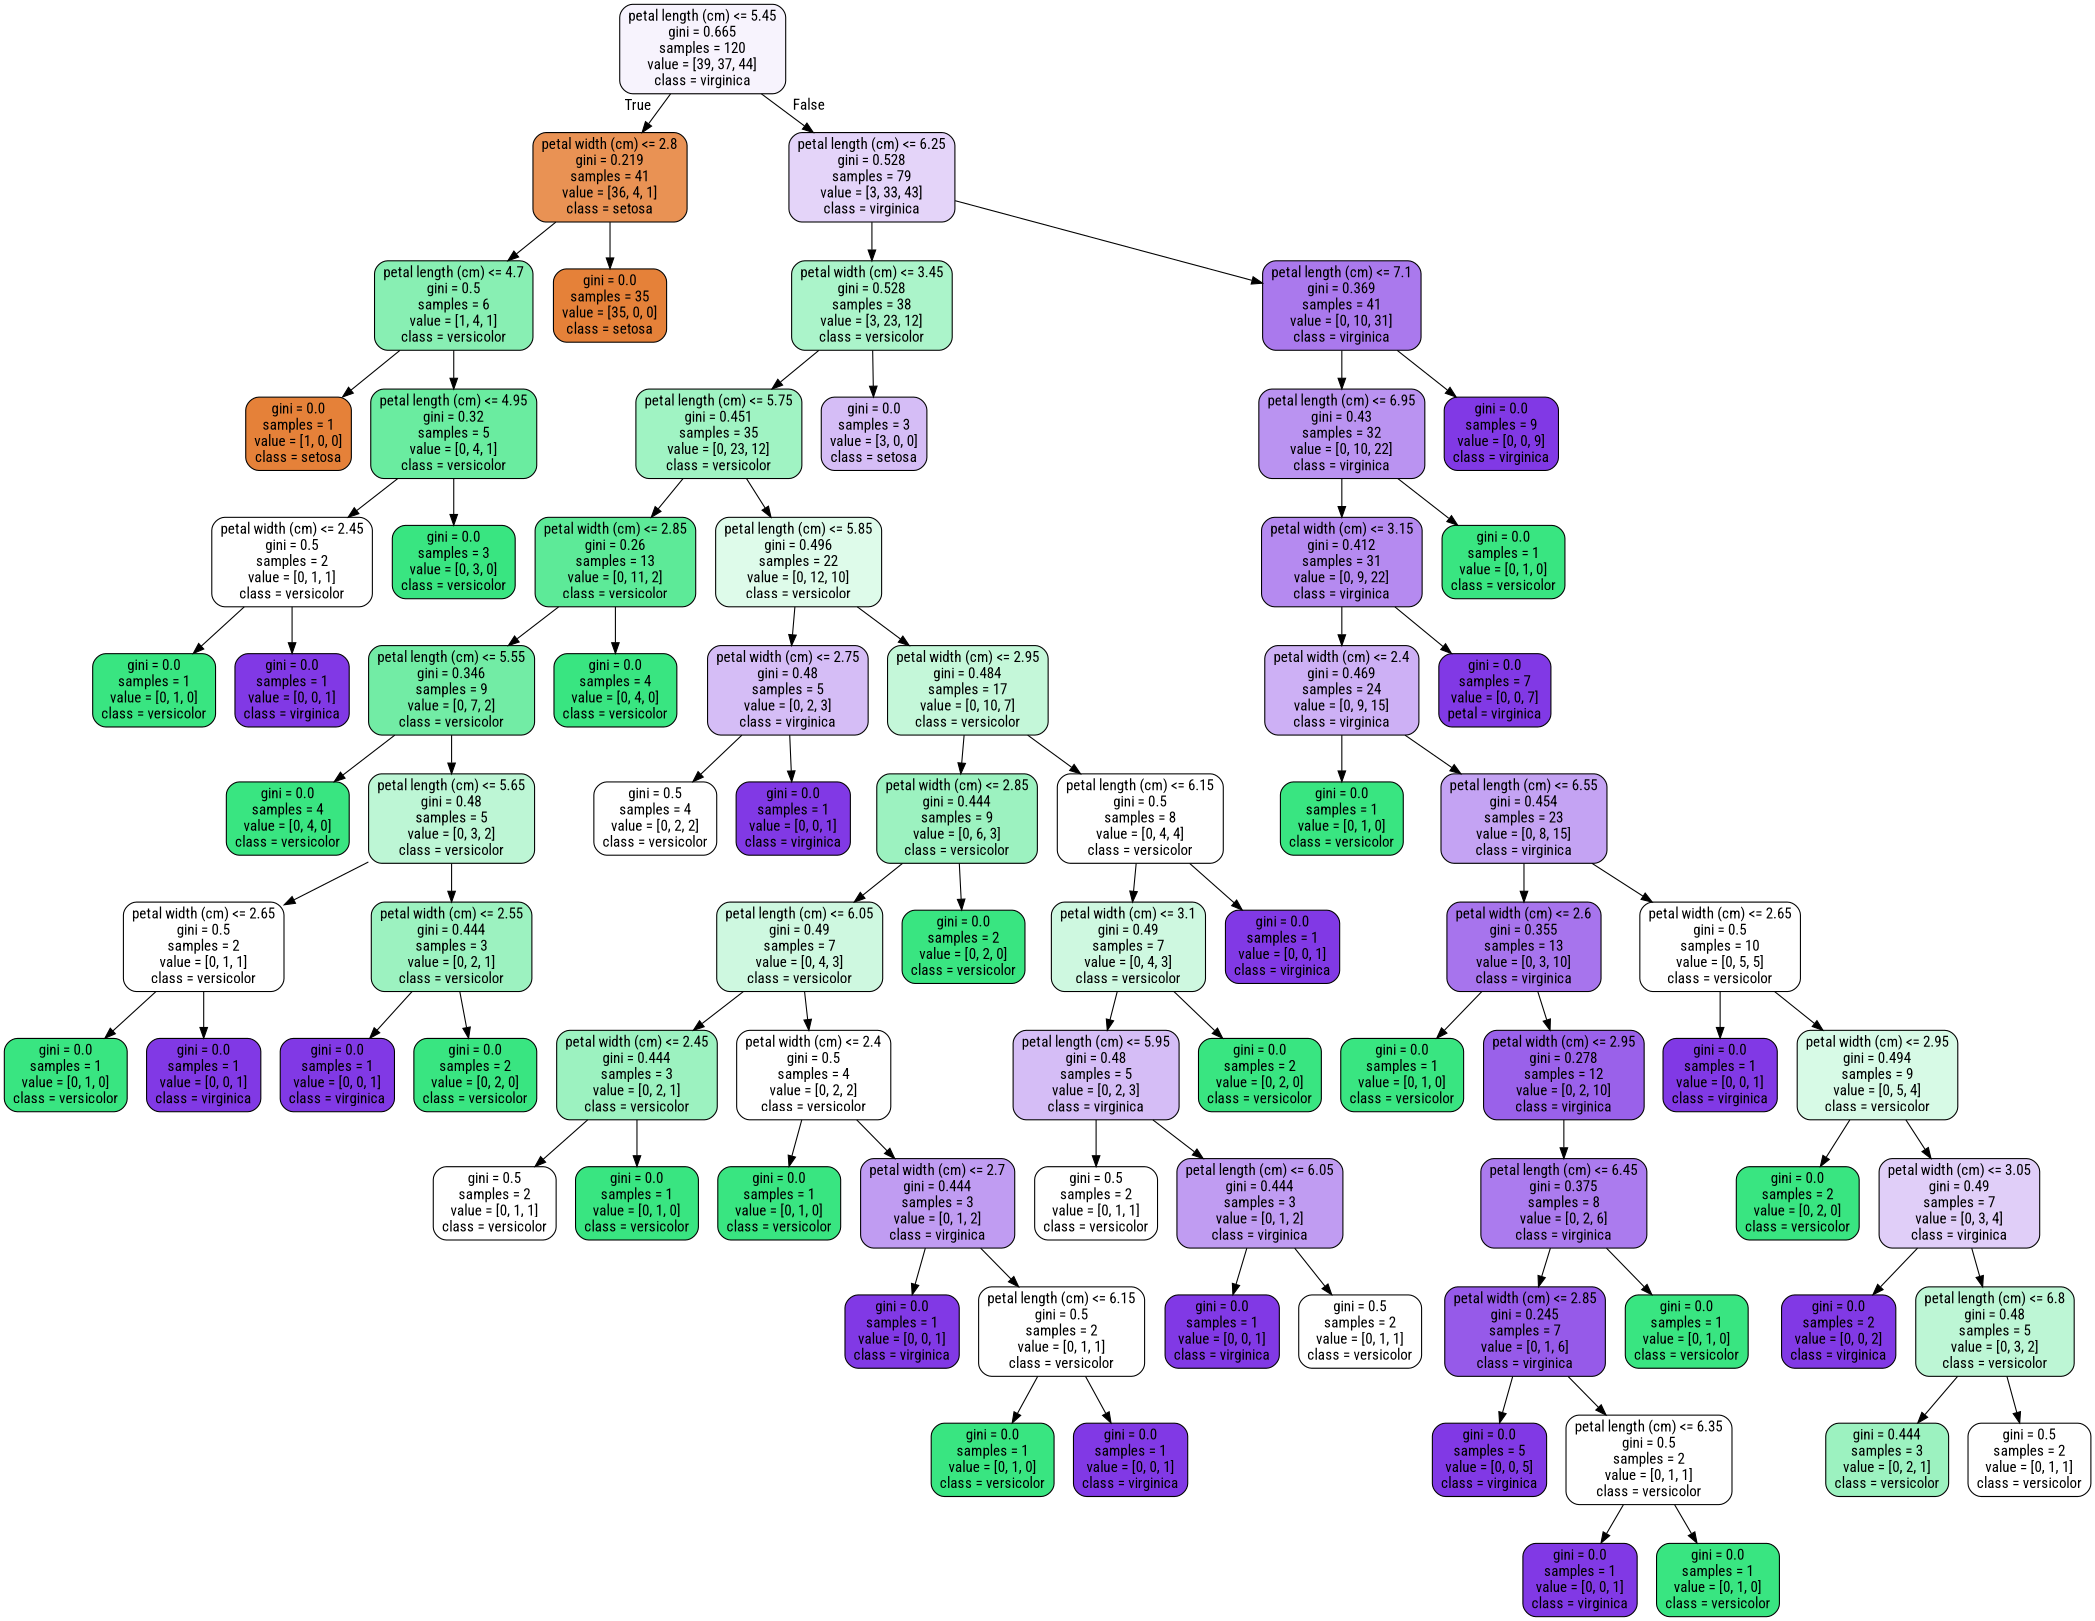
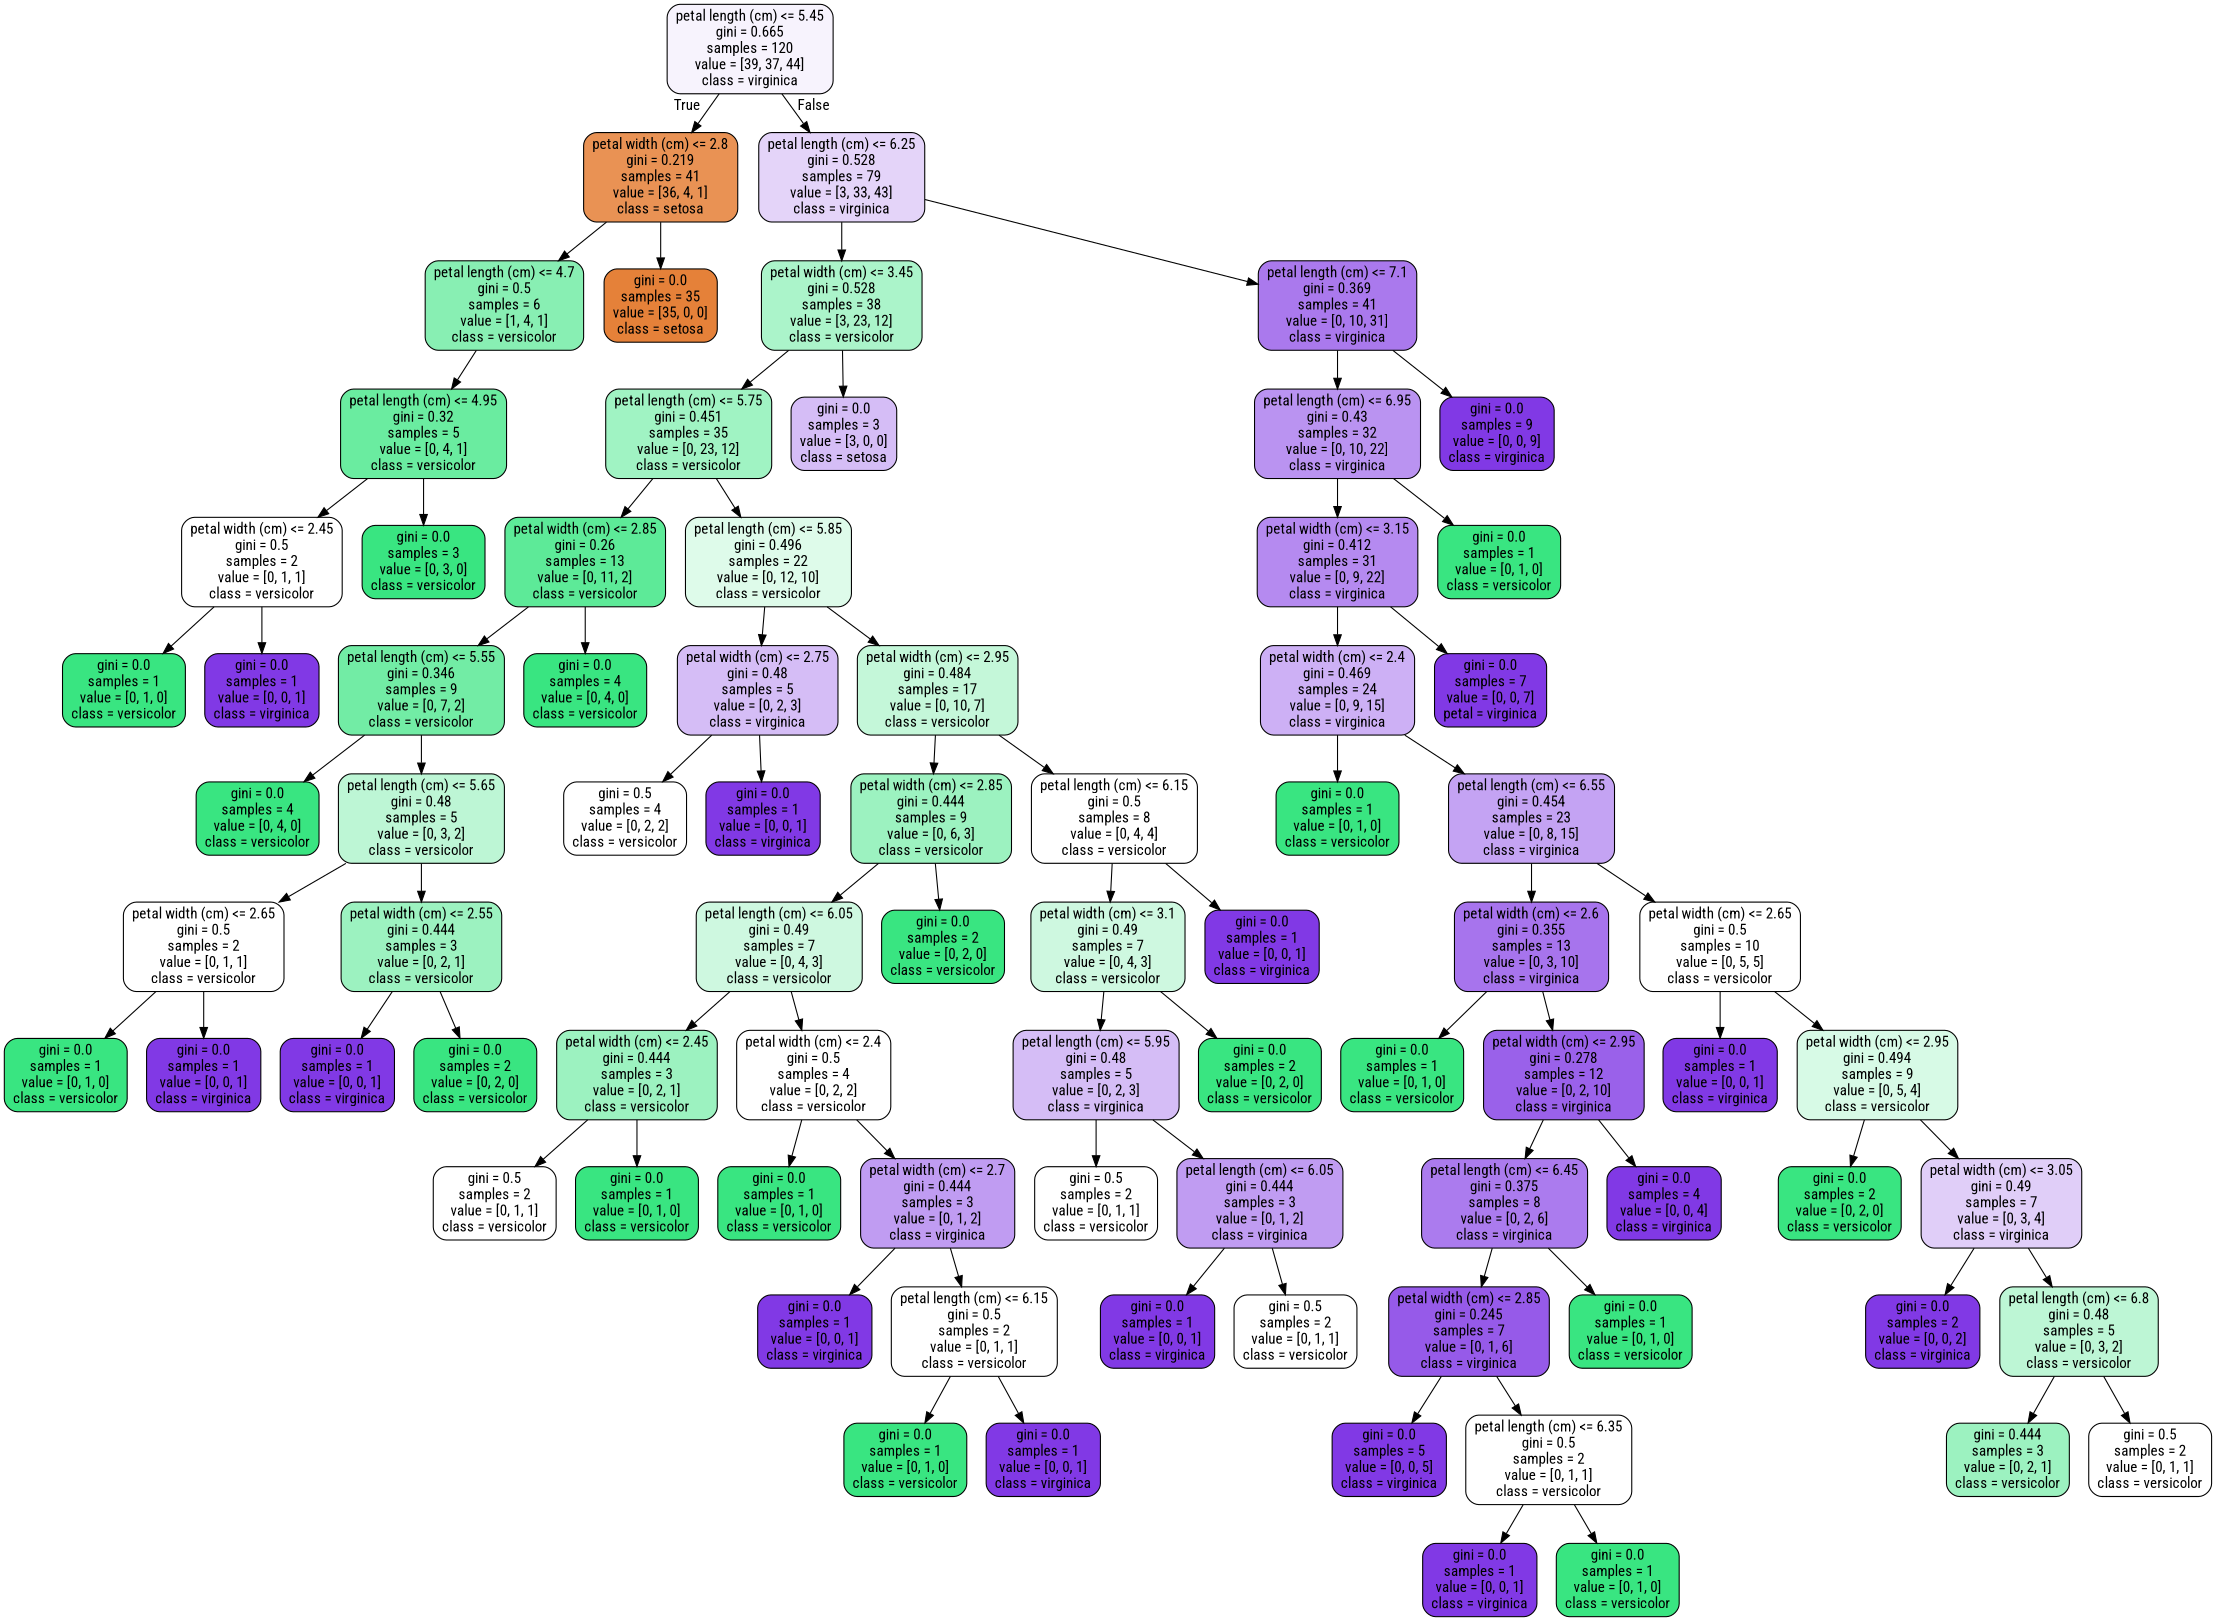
(299, 434) -> none
none -> (1664, 1203)
